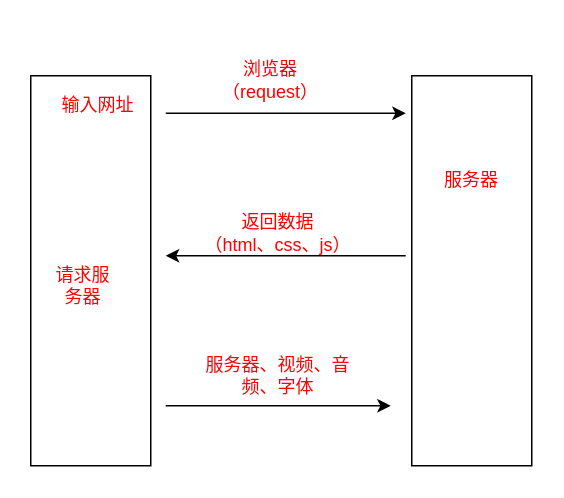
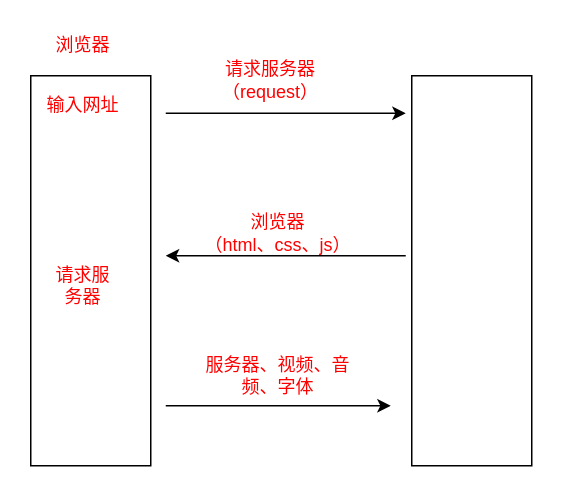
none -> (83, 46)
(271, 80) -> (271, 80)
(98, 106) -> (83, 106)
(472, 181) -> none
(278, 233) -> (278, 233)
